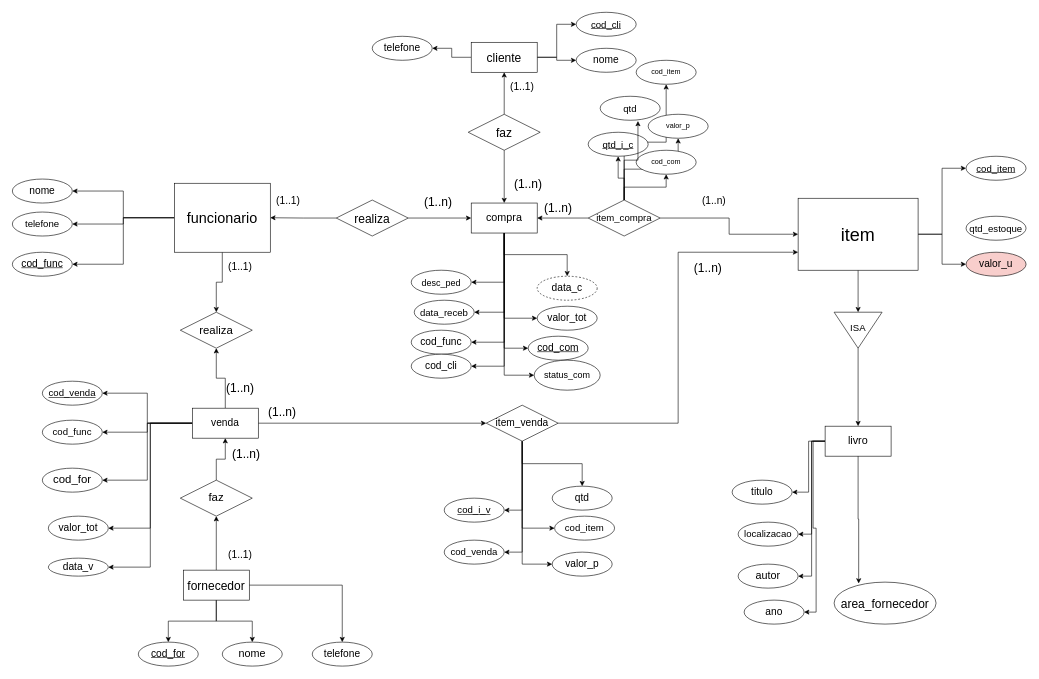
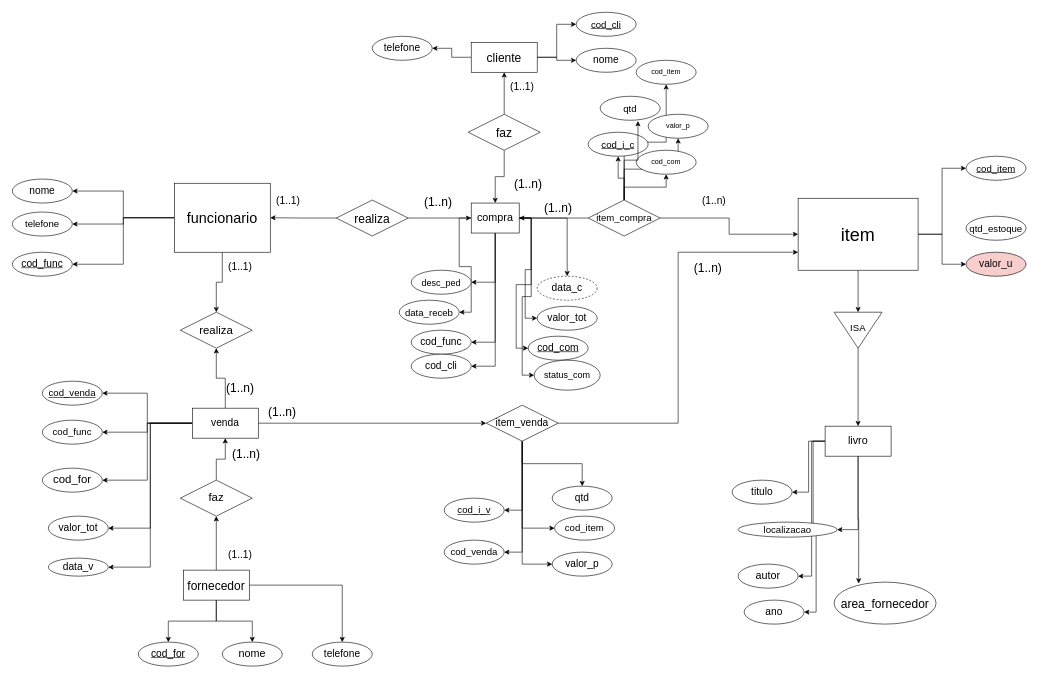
(618, 144) -> (618, 144)
(504, 218) -> (495, 218)
(444, 312) -> (429, 312)
(768, 534) -> (788, 530)
